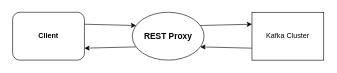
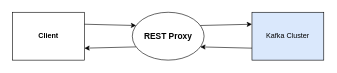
(48, 36) -> (48, 36)
(288, 36) -> (288, 36)
